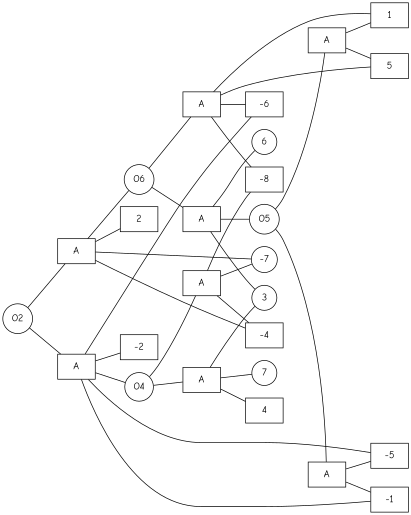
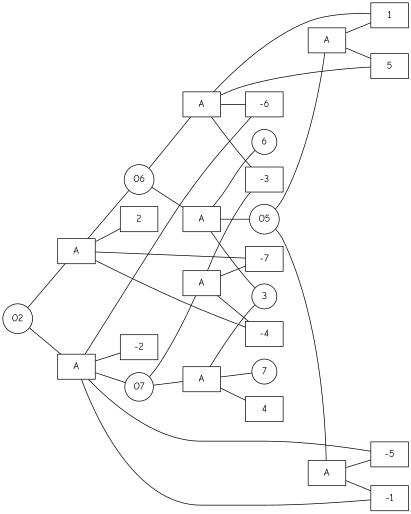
(264, 180) -> (264, 180)
(264, 260) -> (264, 259)
(139, 387) -> (139, 387)
